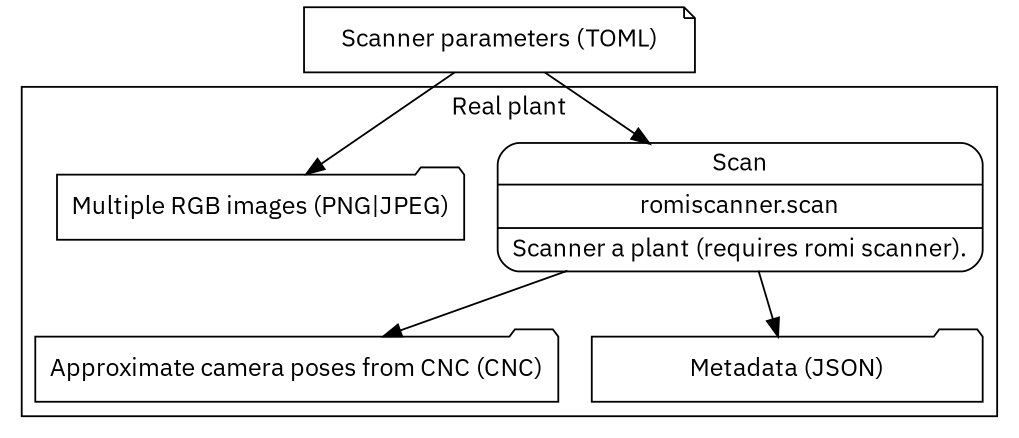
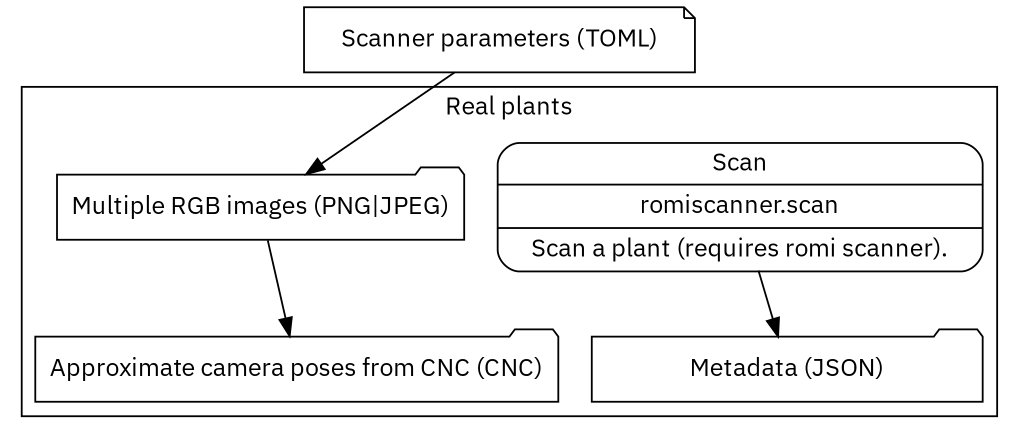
(590, 103) -> none
(509, 108) -> (509, 108)
(740, 249) -> (740, 249)
(484, 301) -> (277, 279)
